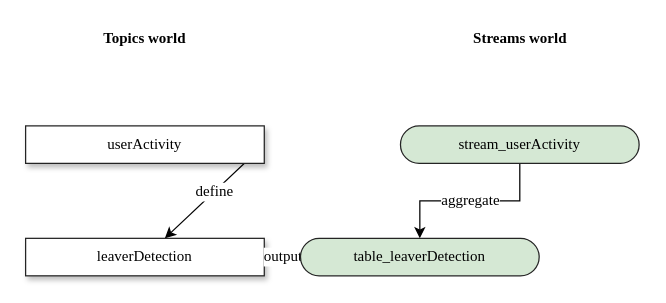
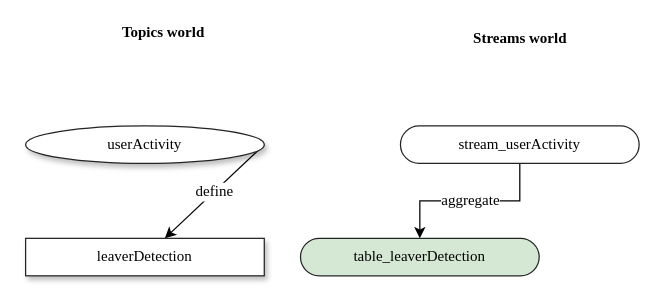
(145, 38) -> (164, 32)
(145, 144) -> (145, 144)
(520, 144) -> (520, 144)
(278, 257) -> none
